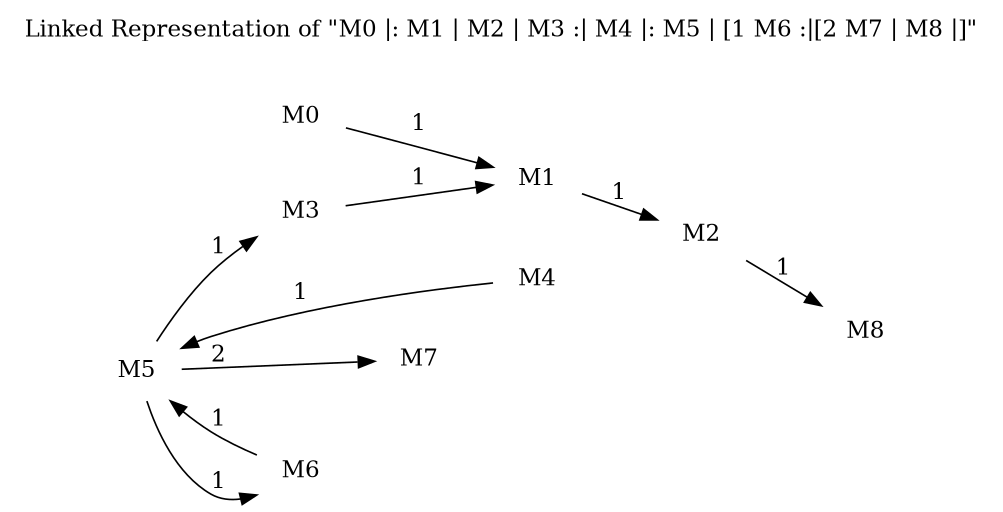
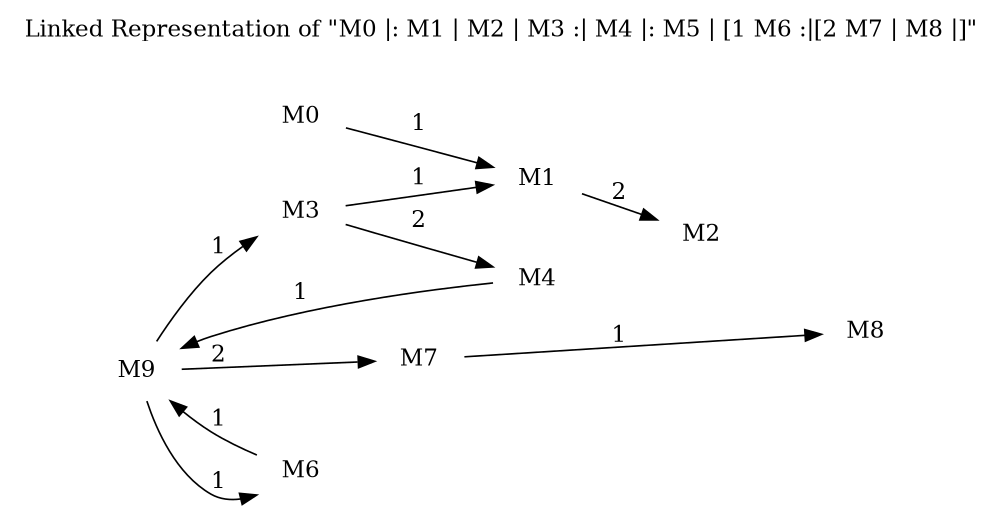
(620, 193) -> (620, 193)
none -> (411, 244)
(777, 279) -> (635, 346)
(137, 371) -> (137, 371)
